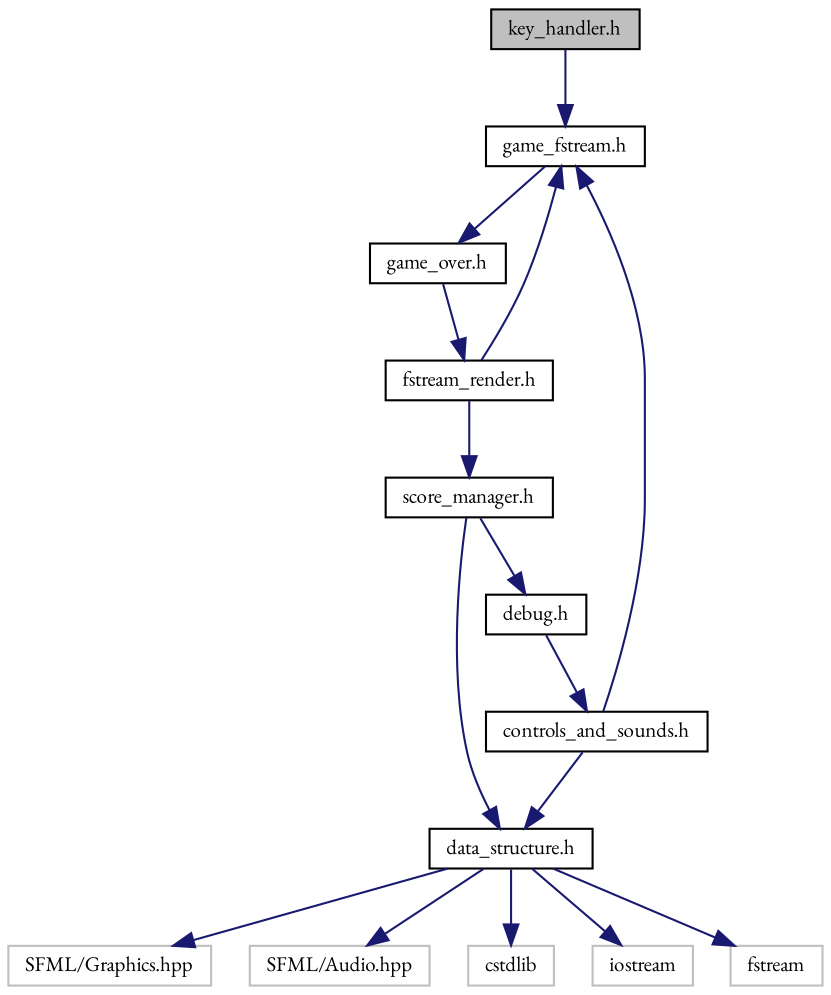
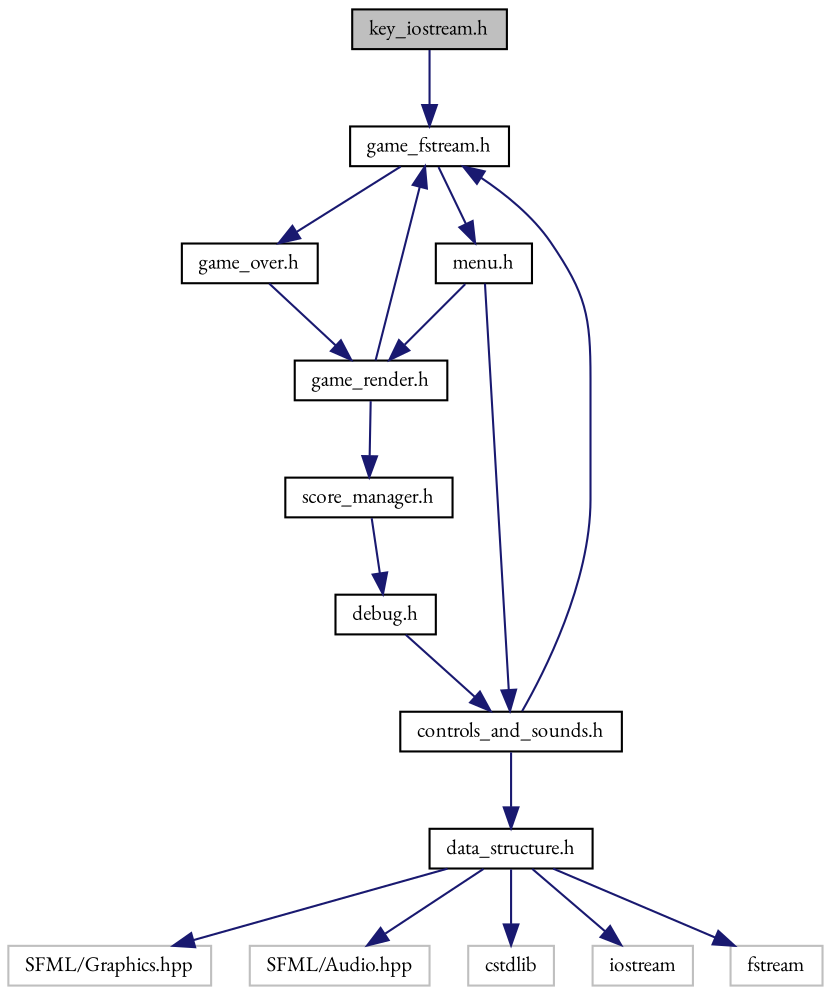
(565, 29) -> (430, 29)
none -> (484, 263)
(469, 380) -> (371, 380)
(457, 666) -> none
